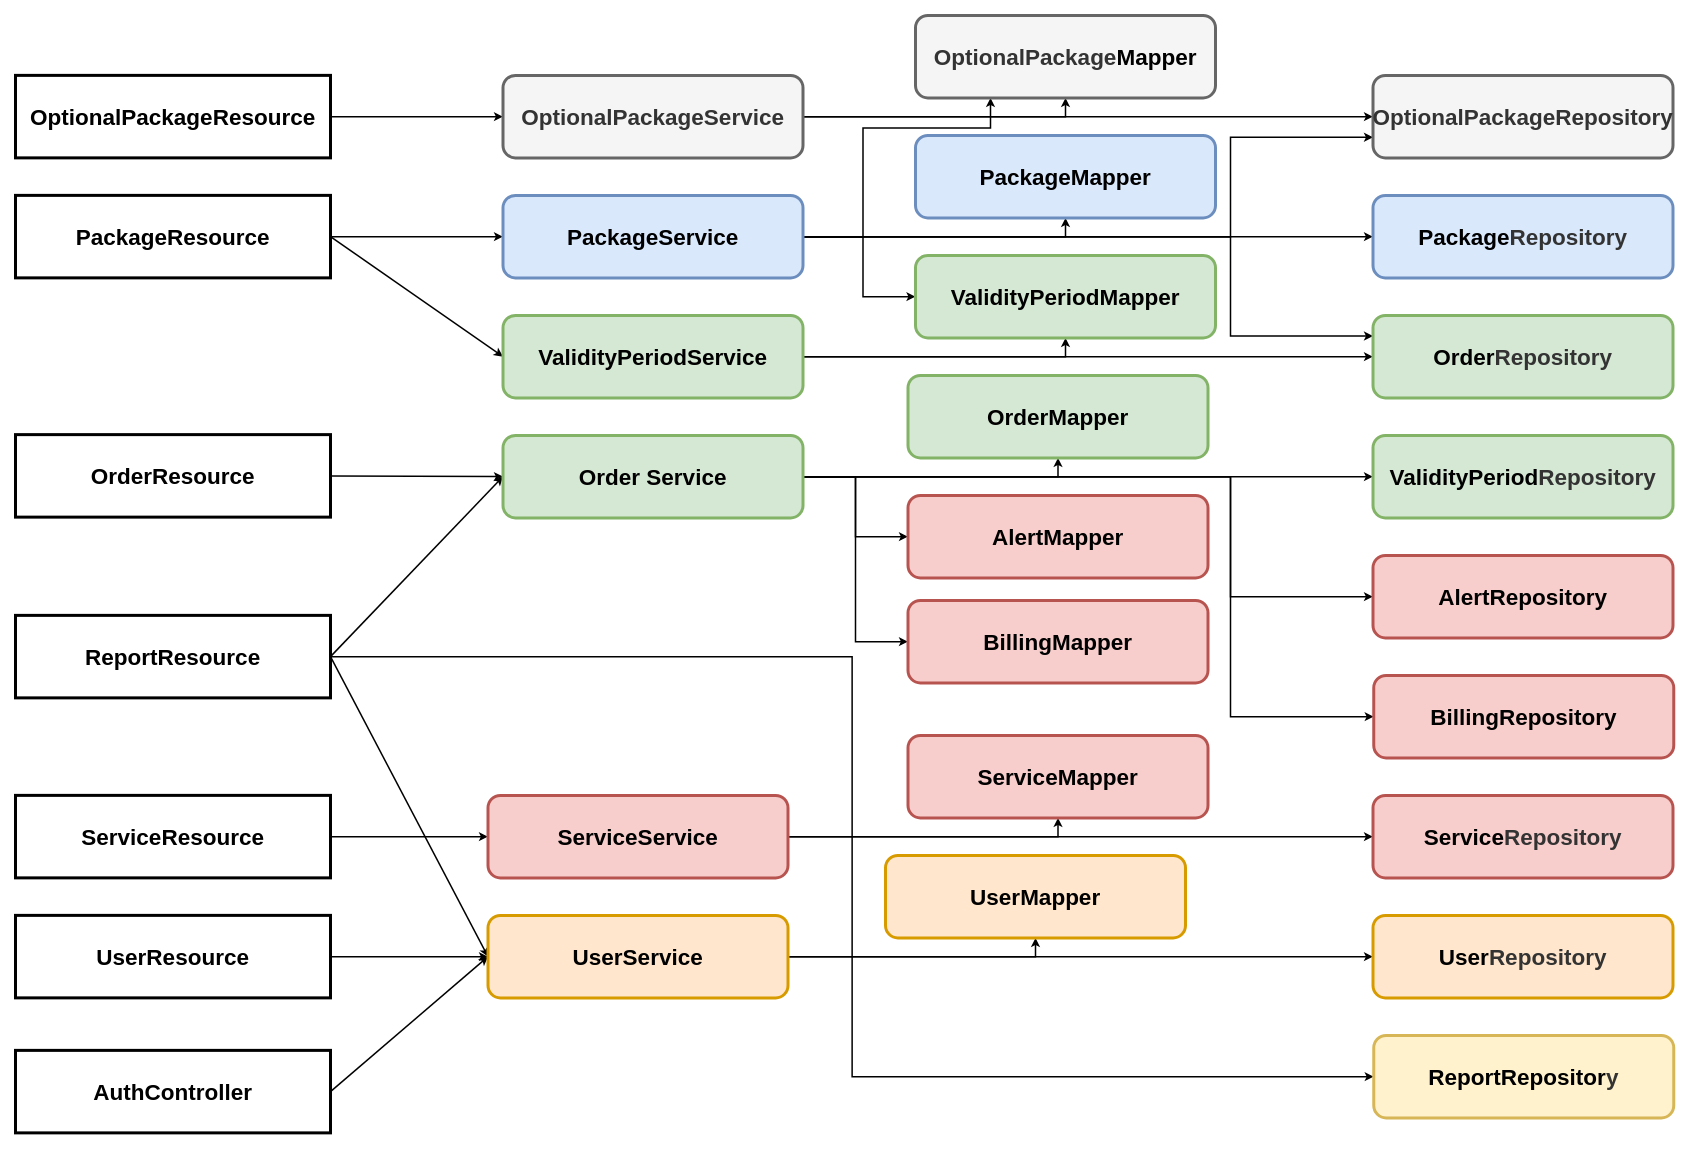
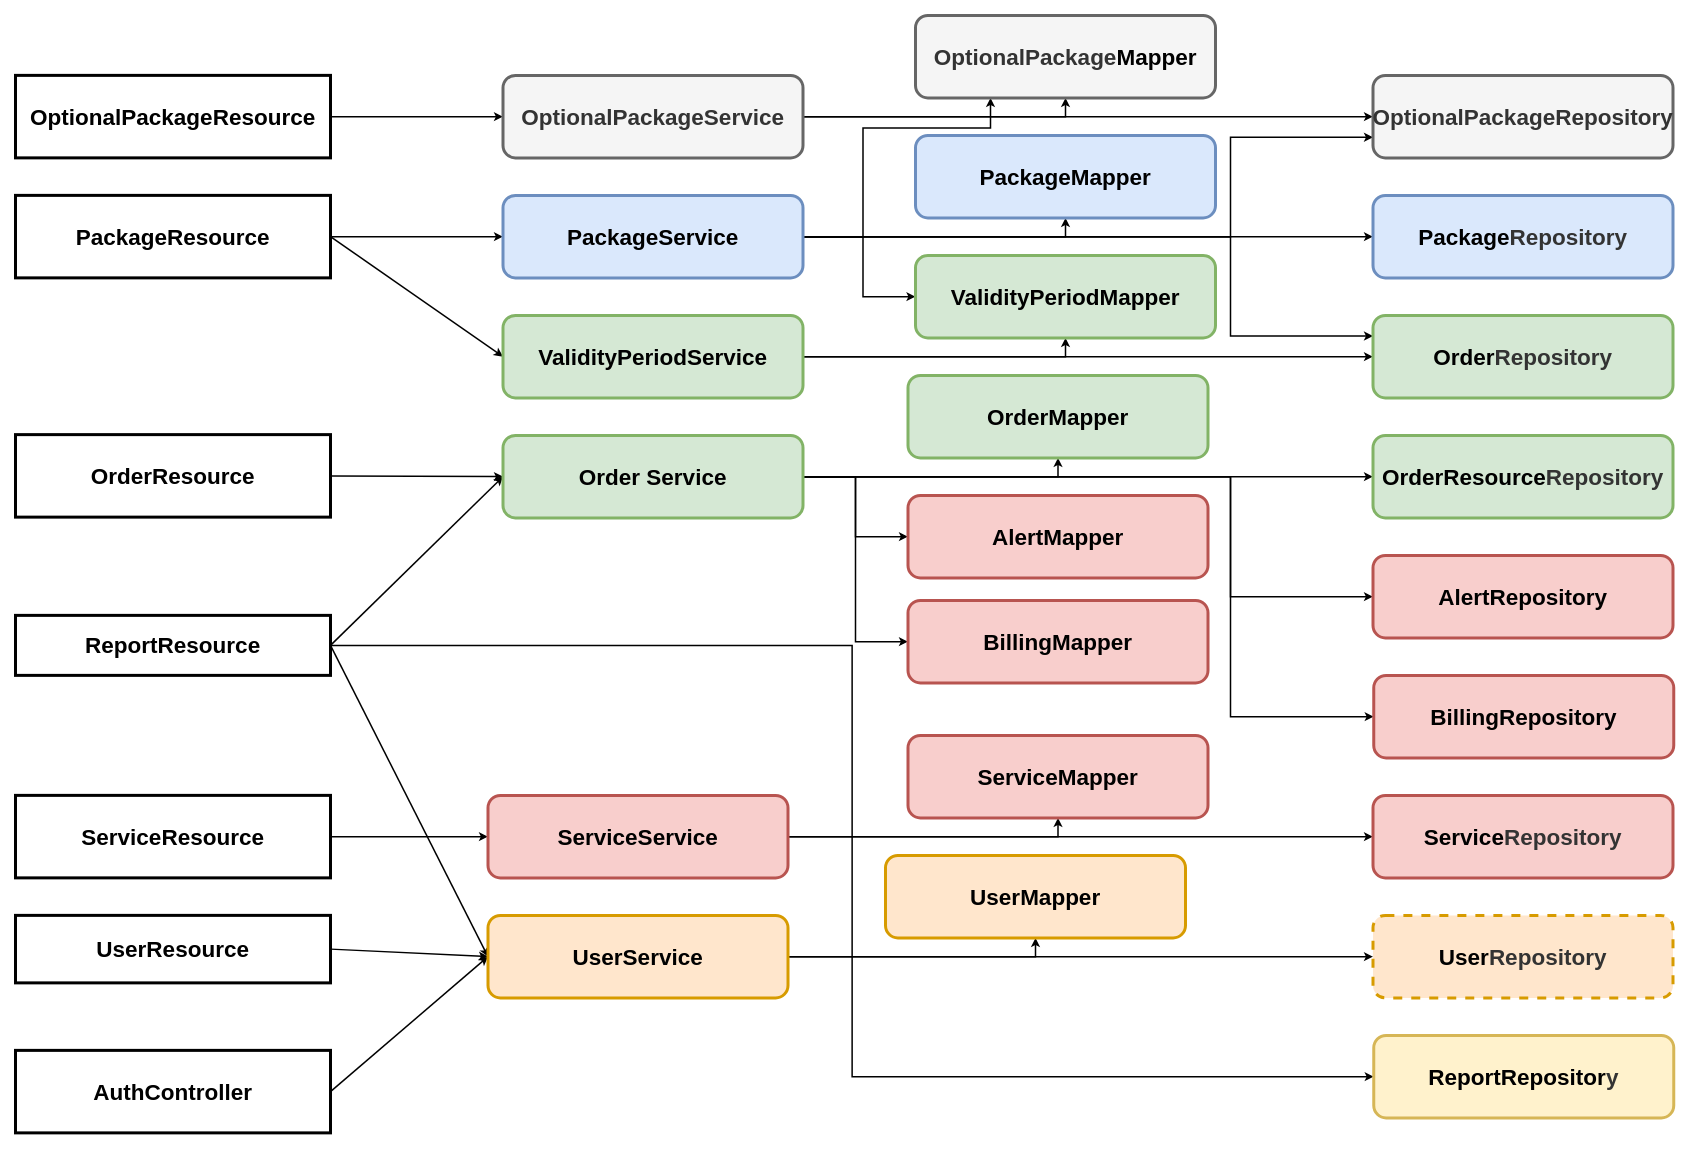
(1523, 477) -> (1523, 477)
(173, 657) -> (173, 645)
(173, 957) -> (173, 949)
(1523, 957) -> (1523, 957)
